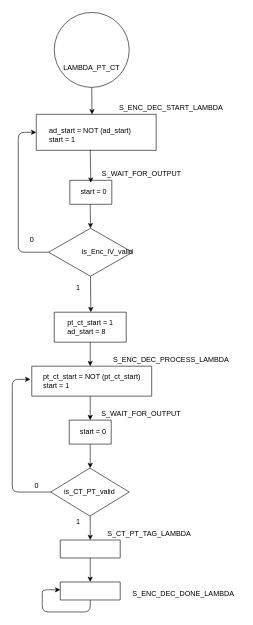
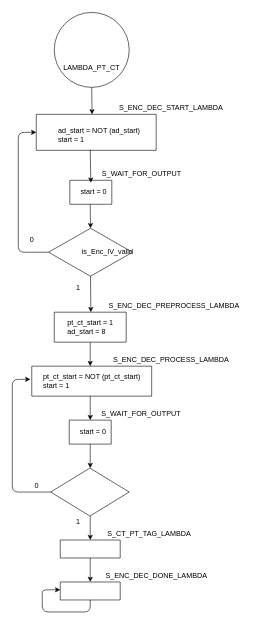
(90, 135) -> (99, 135)
none -> (174, 306)
(90, 492) -> none
(183, 594) -> (156, 576)
